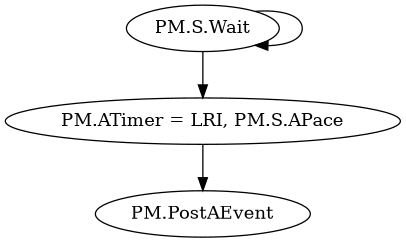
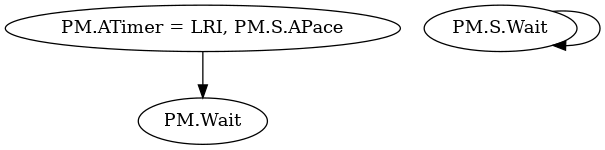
(203, 68) -> none
(203, 214) -> (203, 121)
